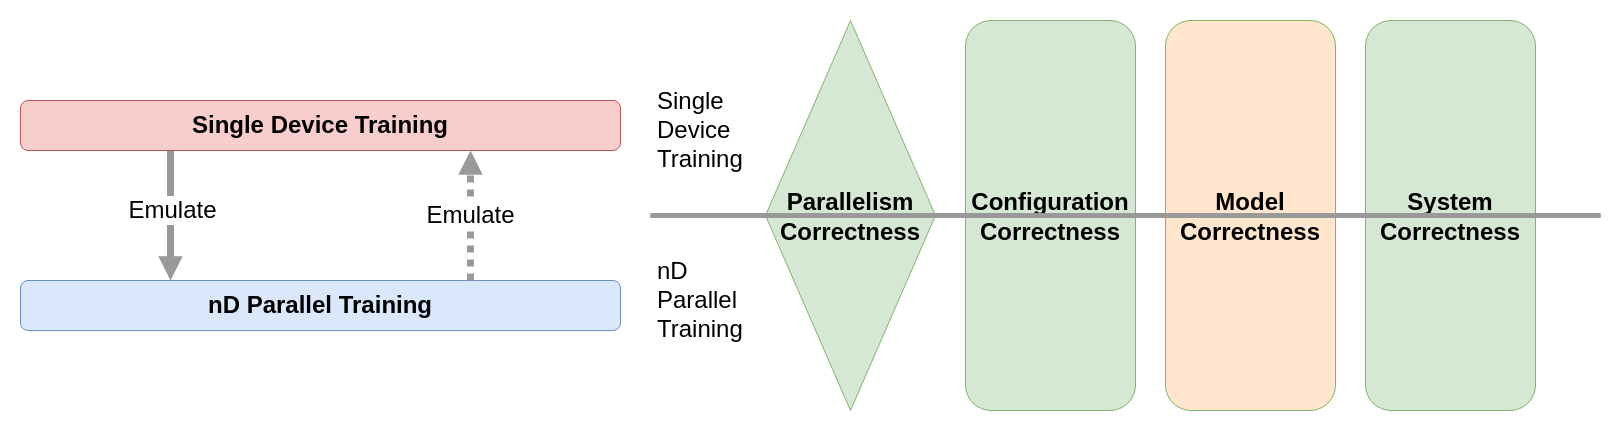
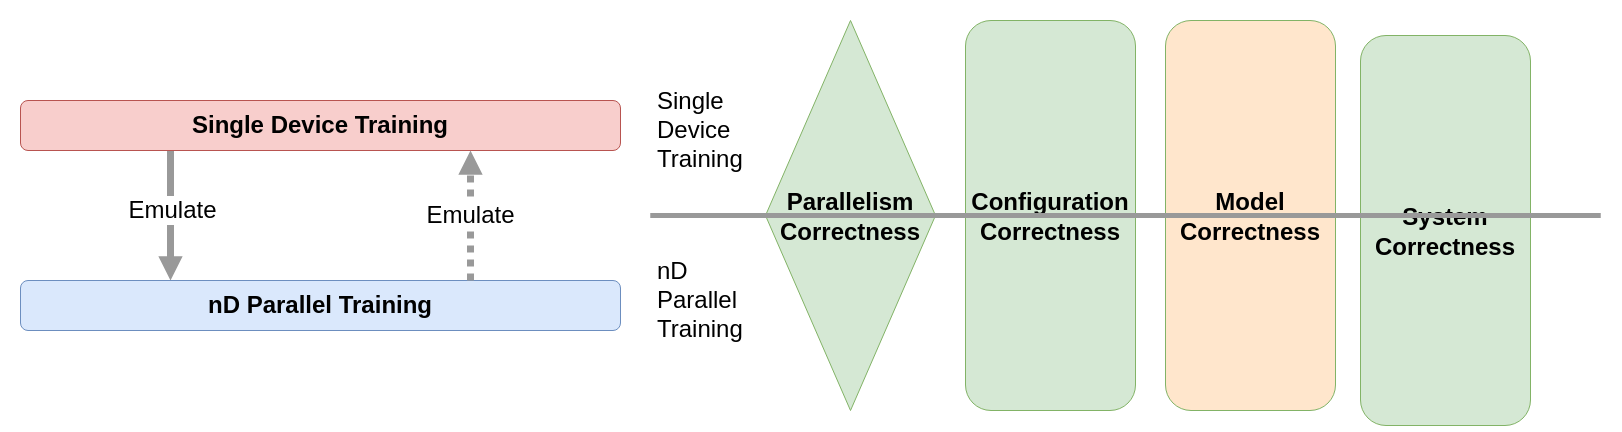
(1451, 216) -> (1446, 231)
